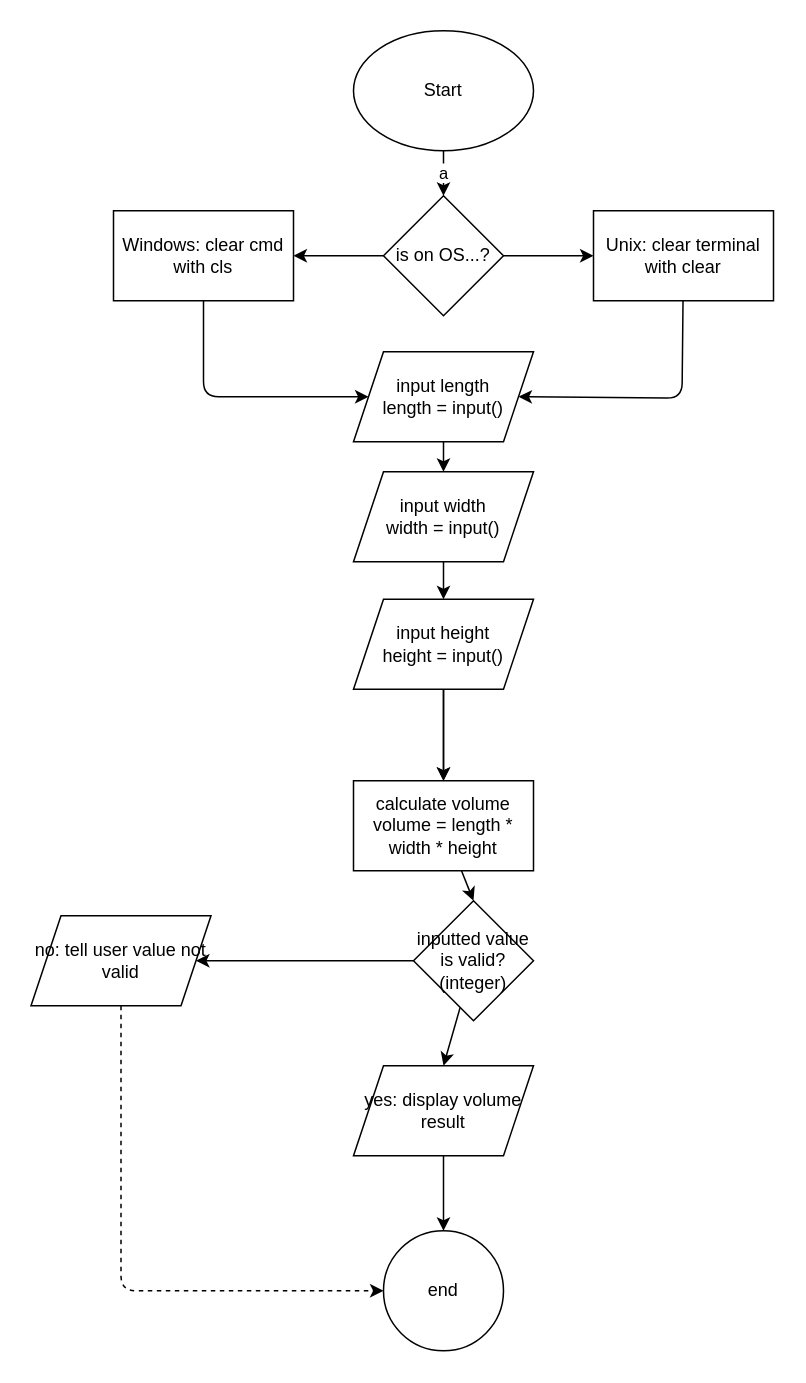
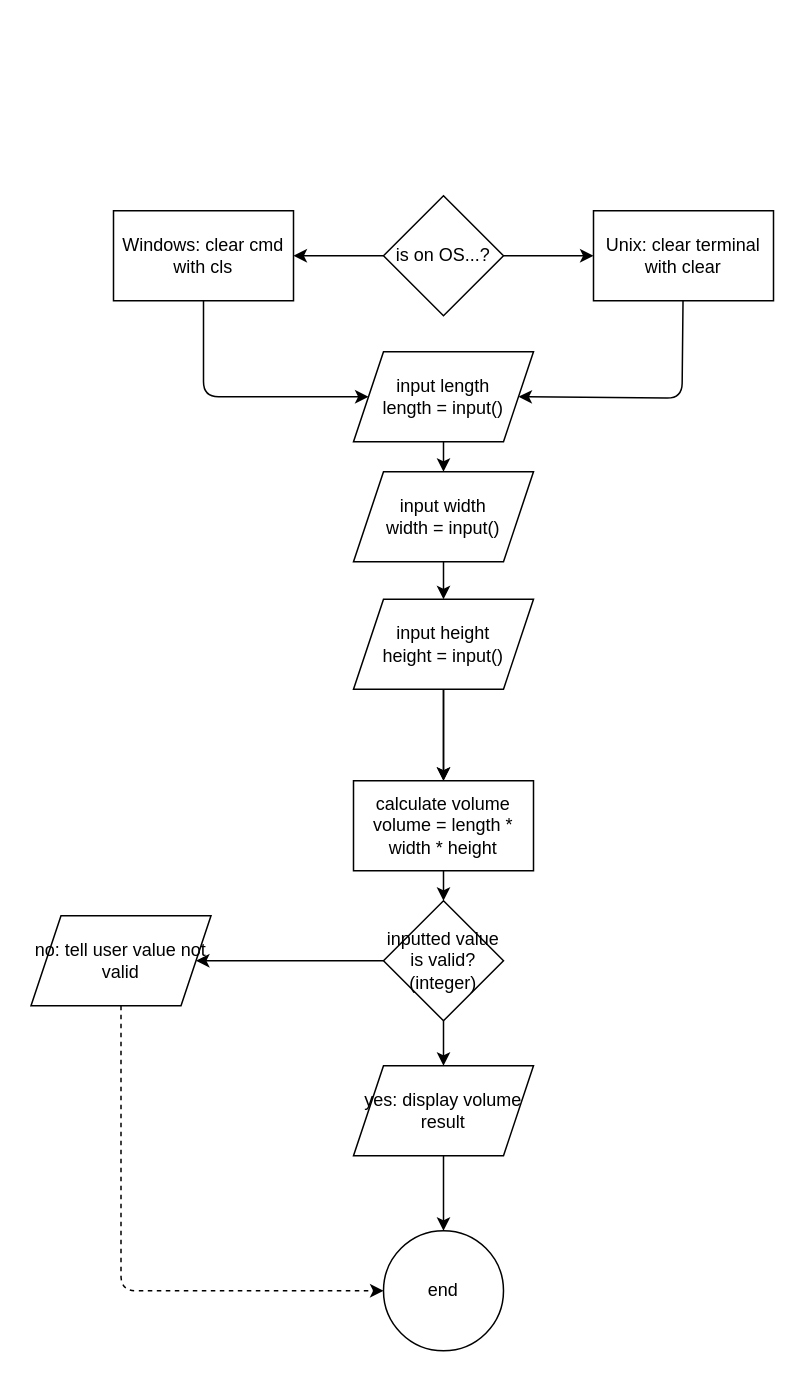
(443, 91) -> none
(443, 168) -> none
(473, 961) -> (443, 961)
